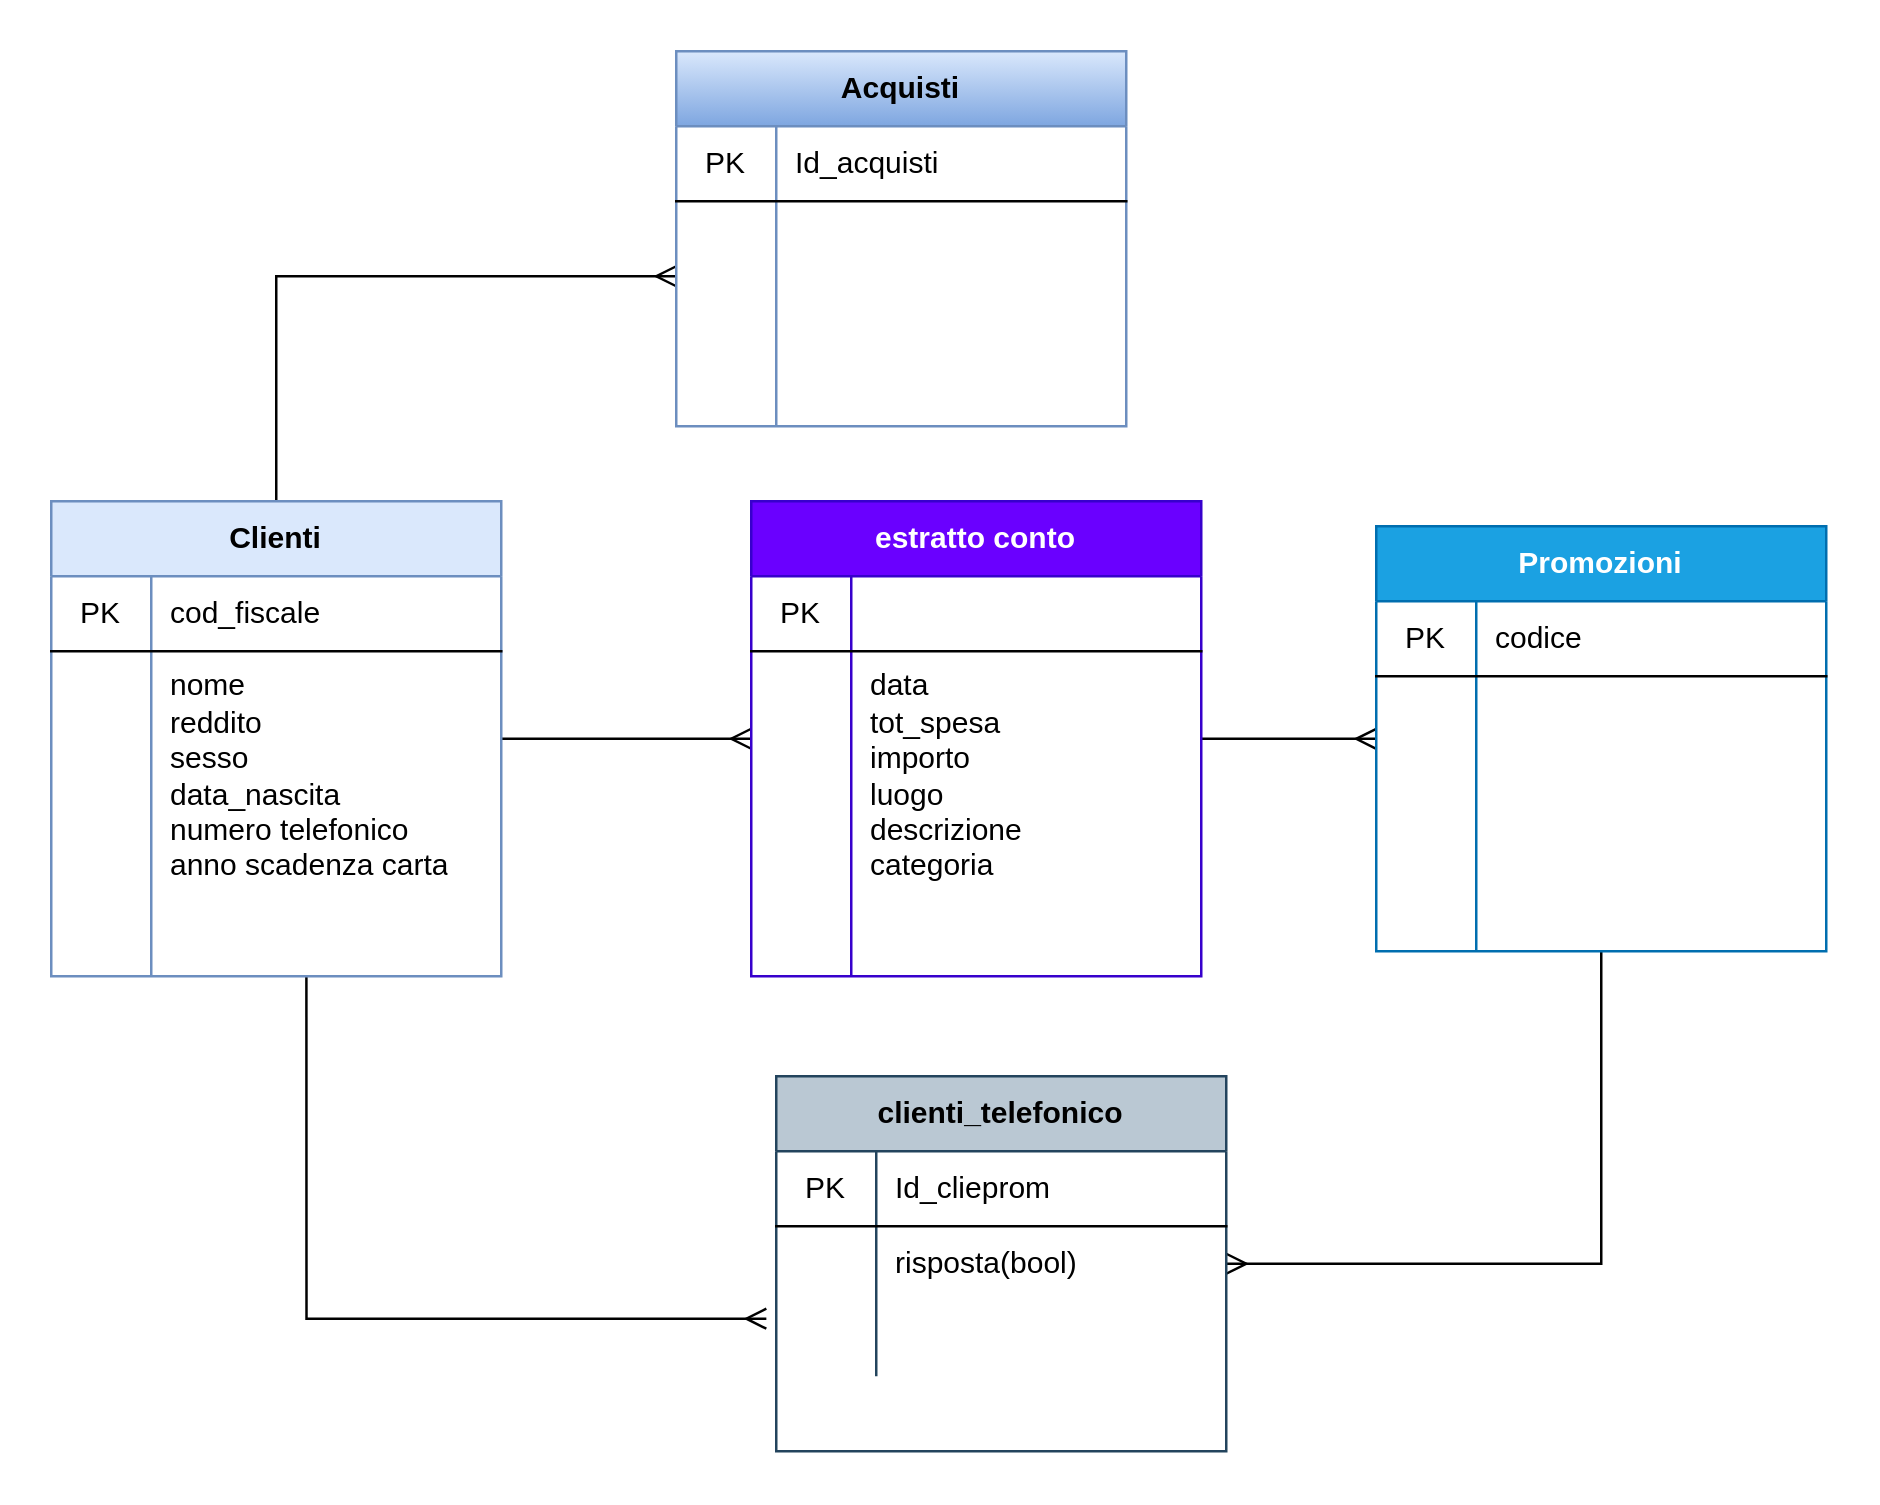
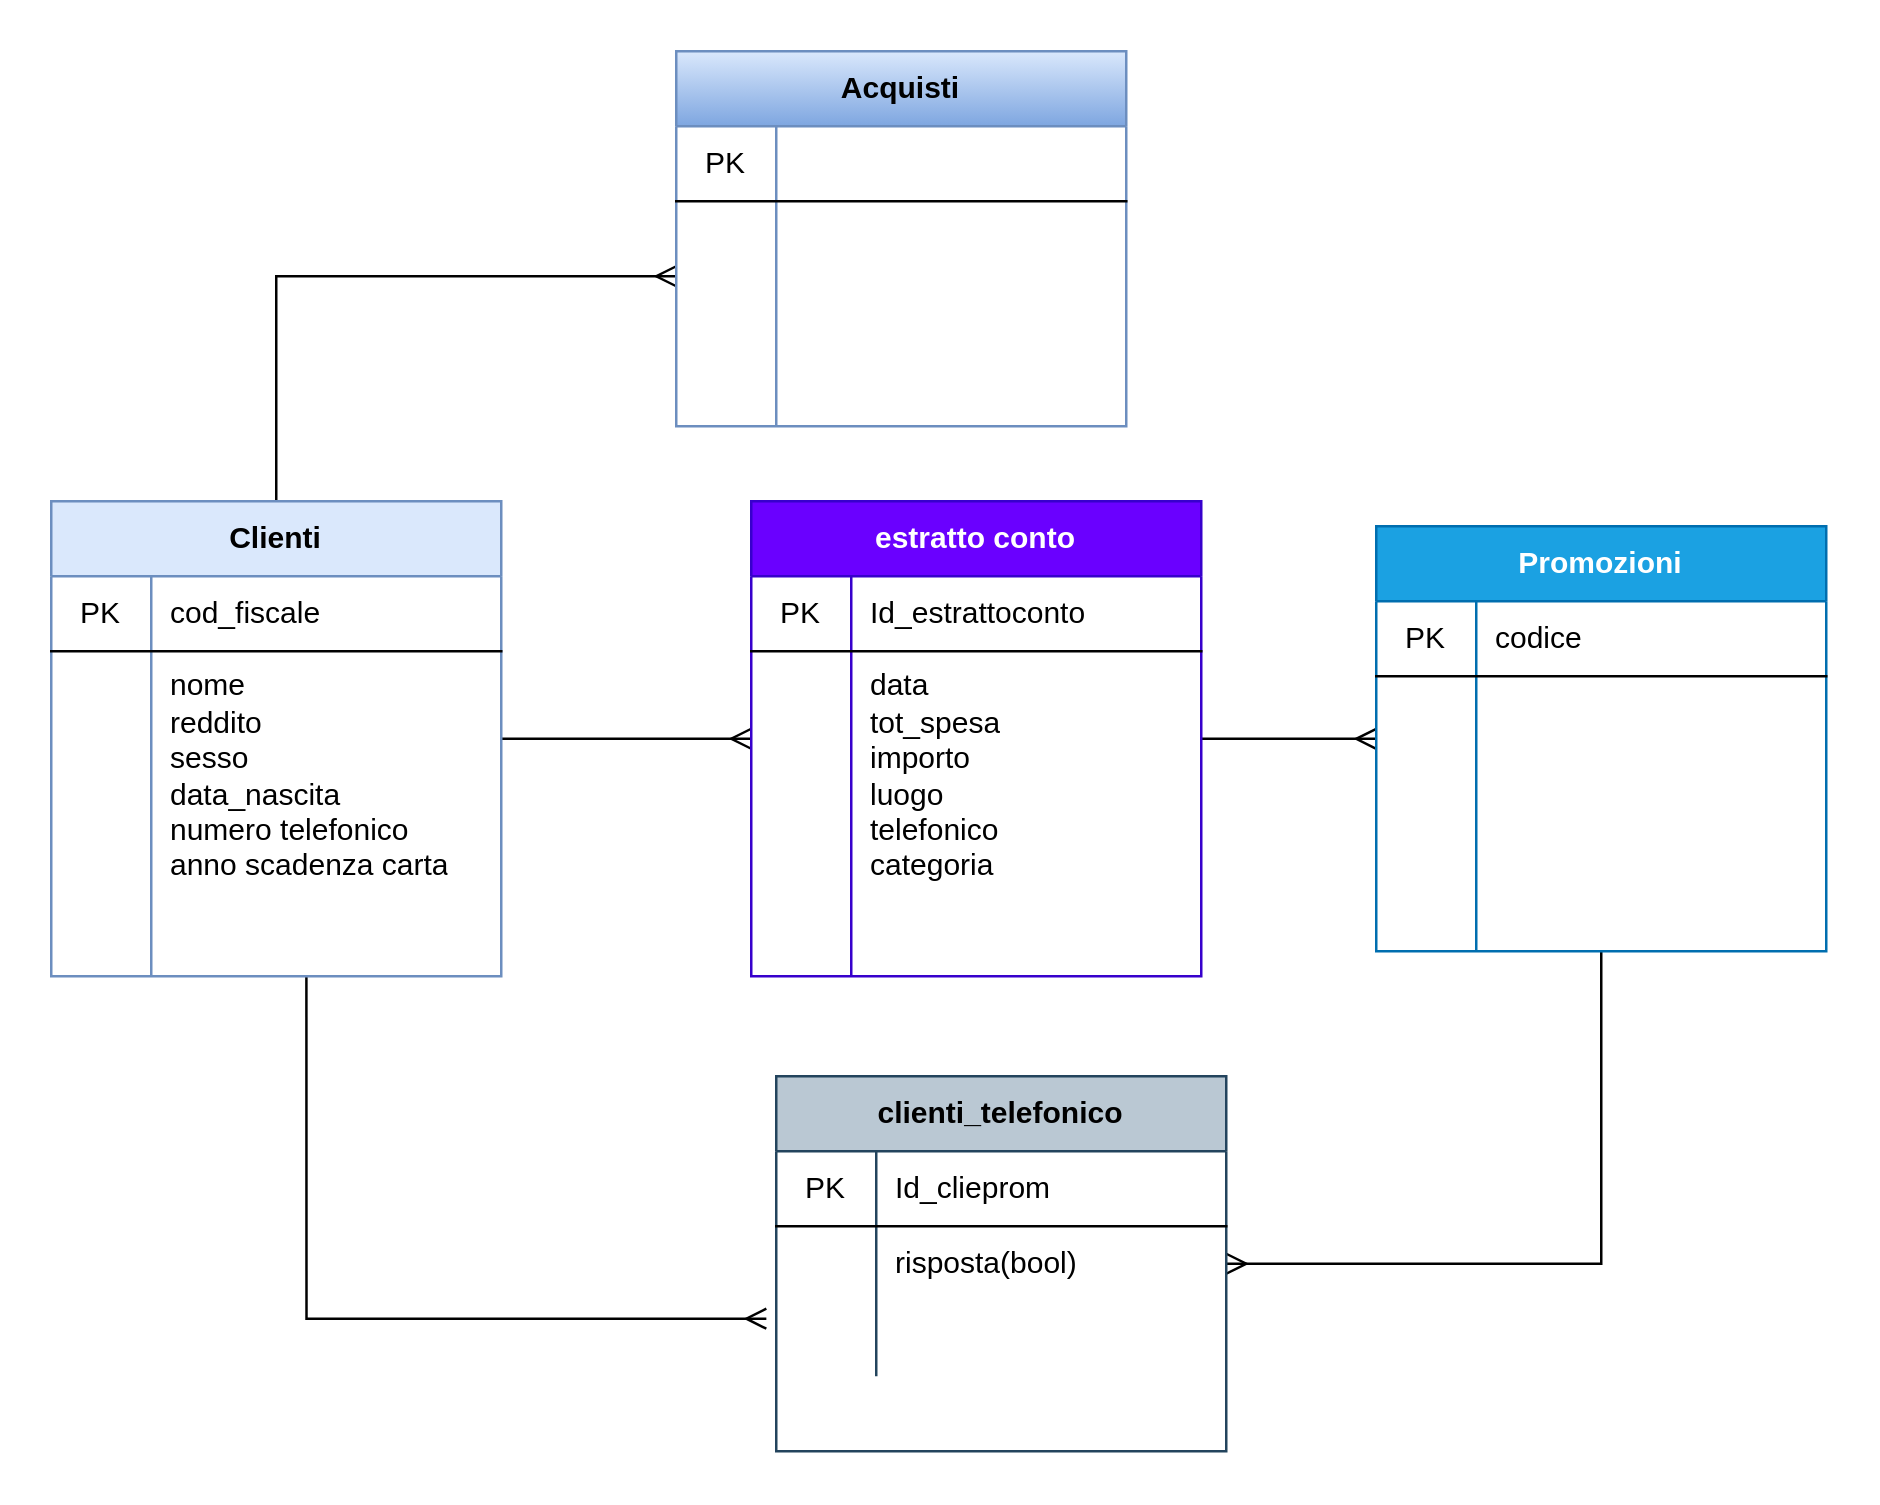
(951, 164) -> none
none -> (1026, 614)
(956, 776) -> (947, 776)
